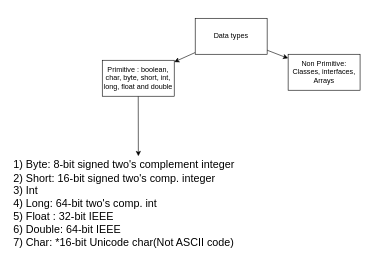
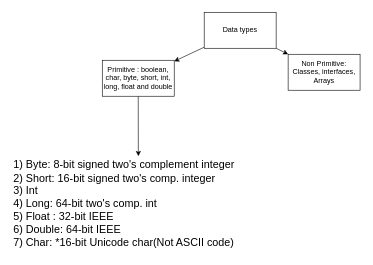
(231, 36) -> (240, 30)
